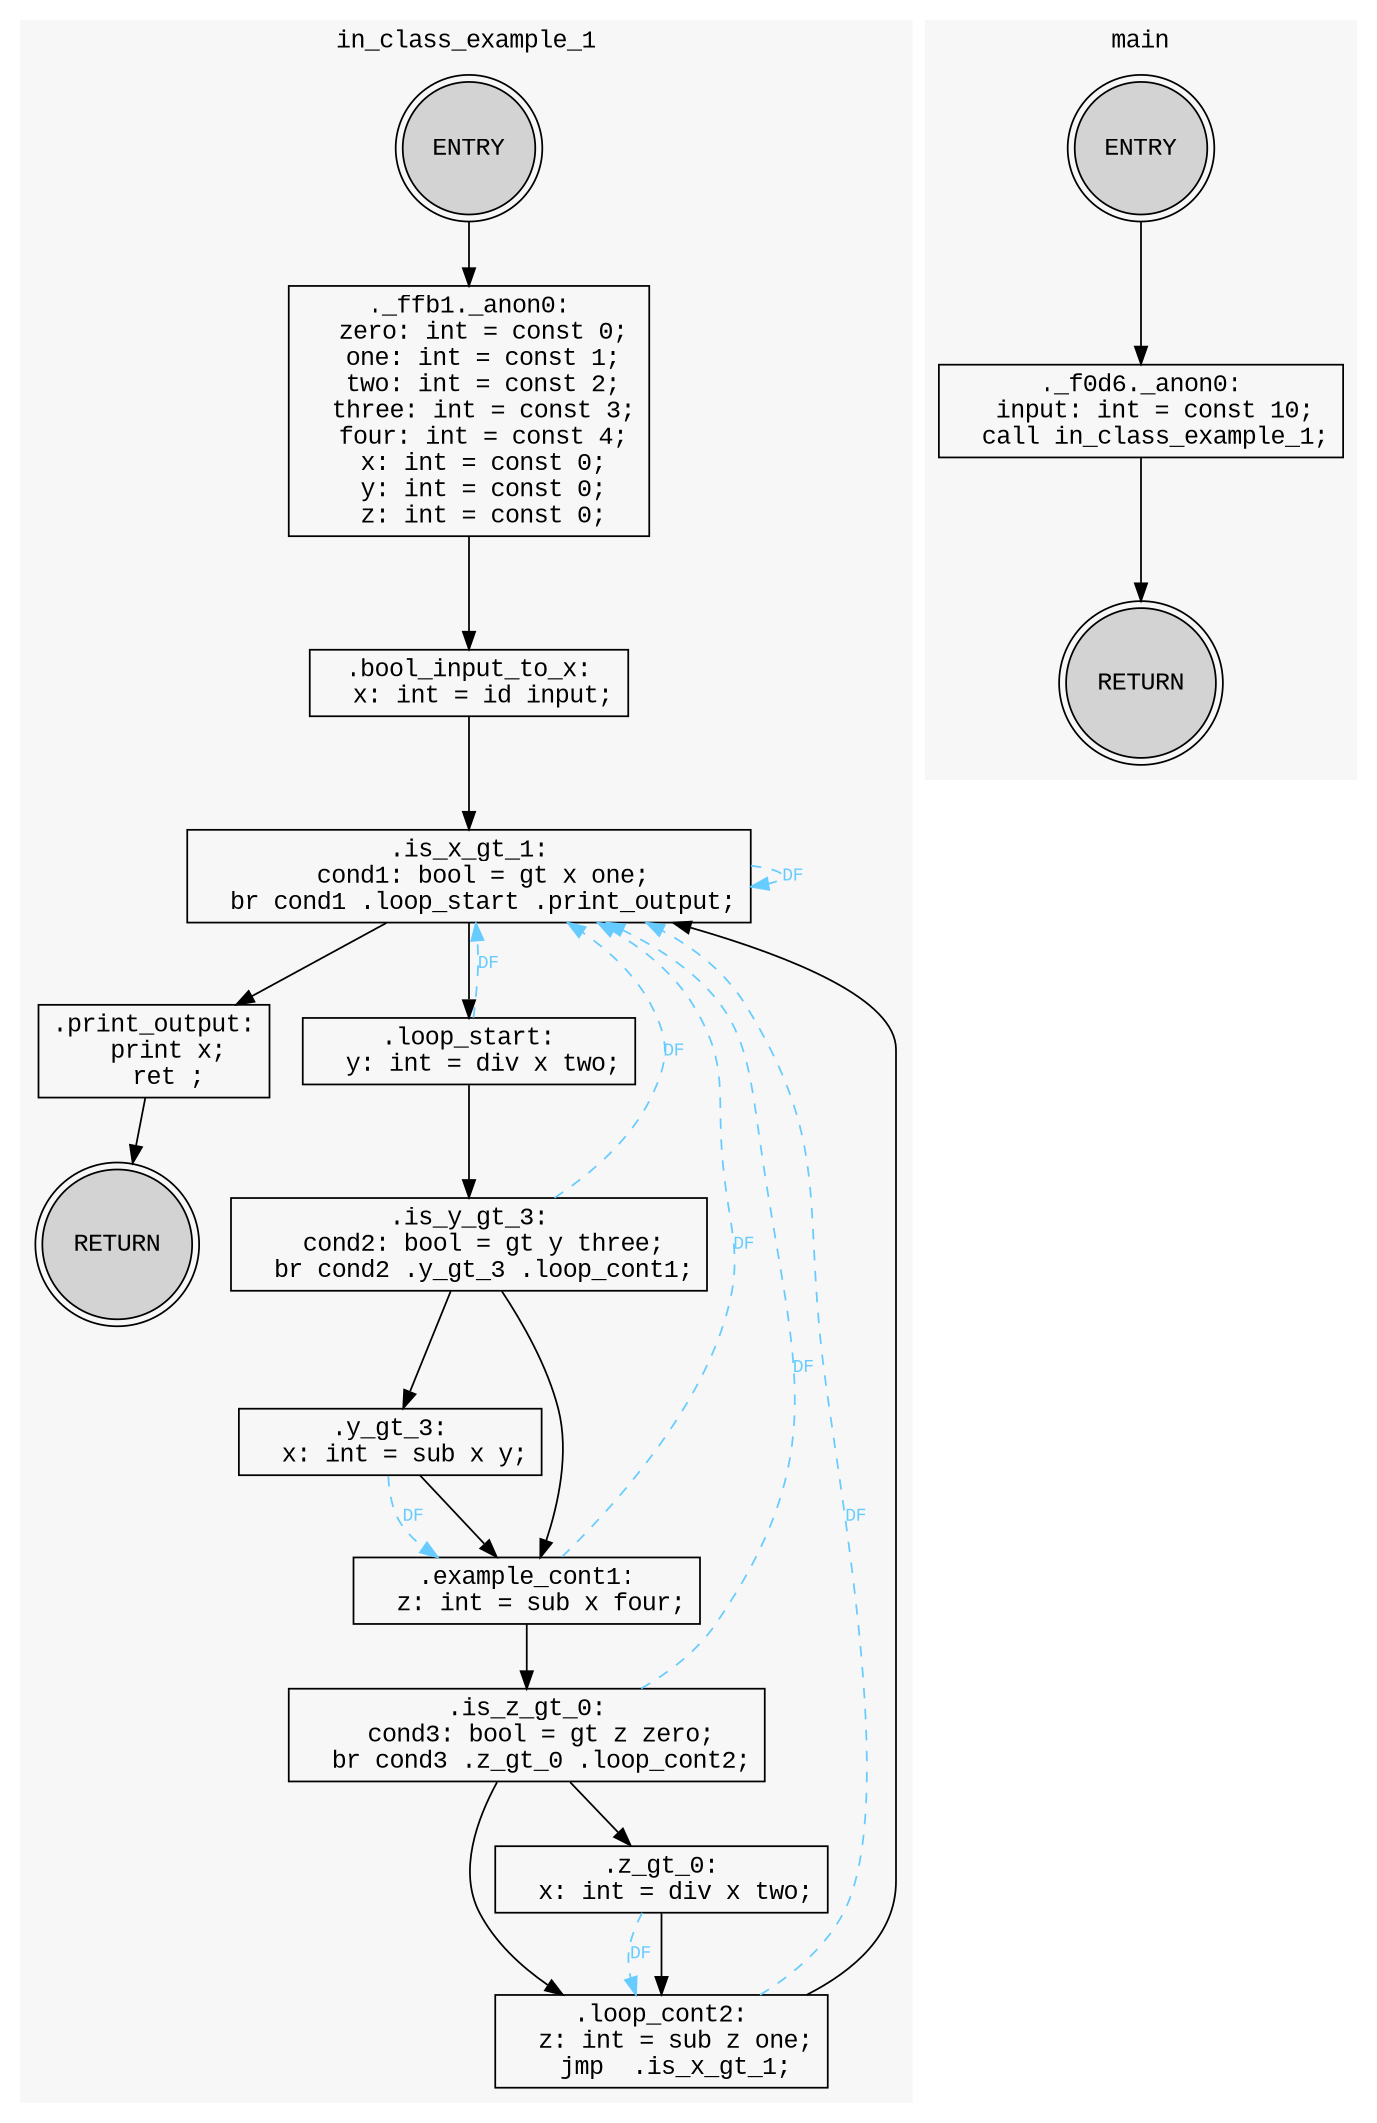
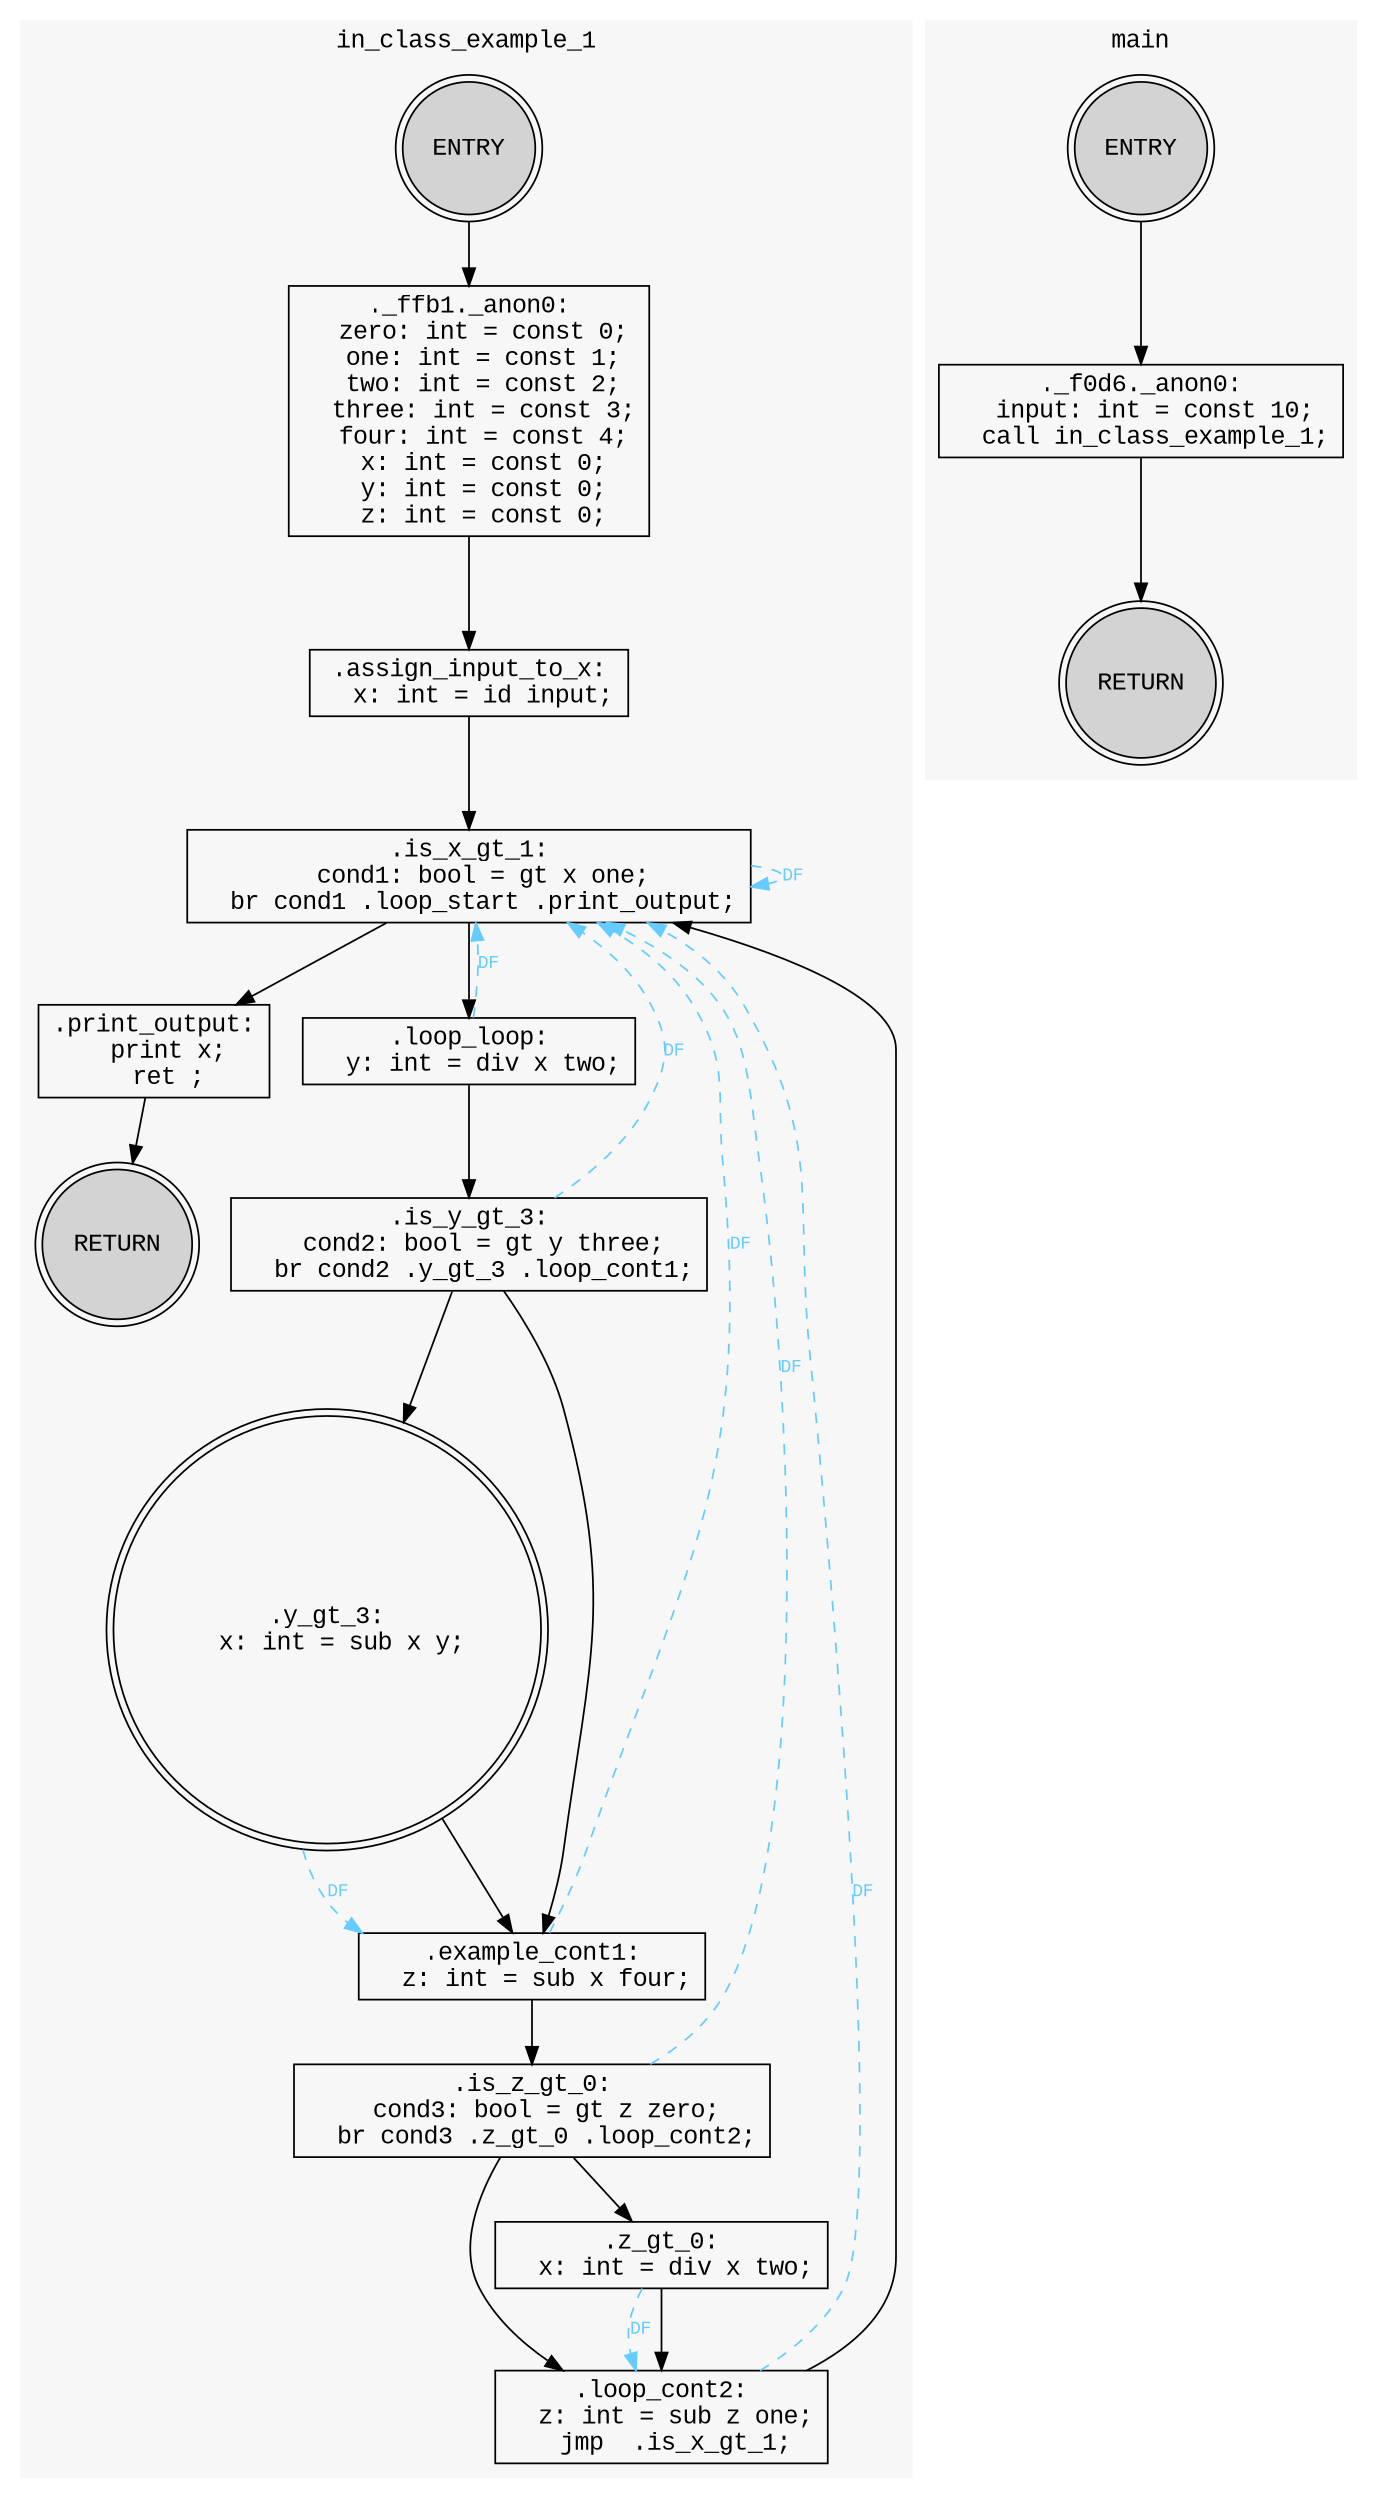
(469, 683) -> (469, 683)
(469, 1051) -> (469, 1051)
(390, 1442) -> (327, 1630)
